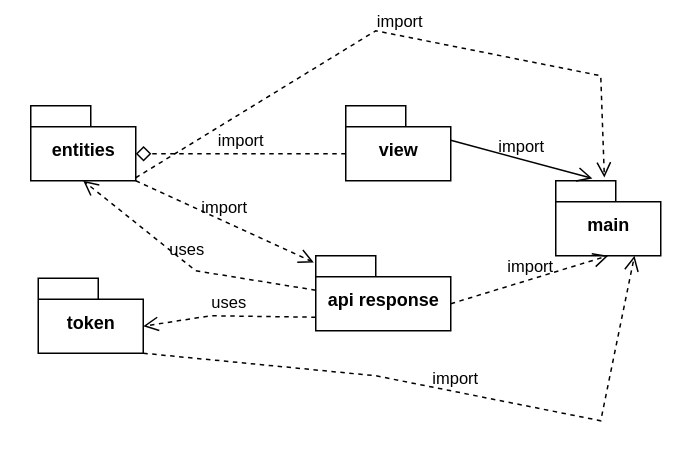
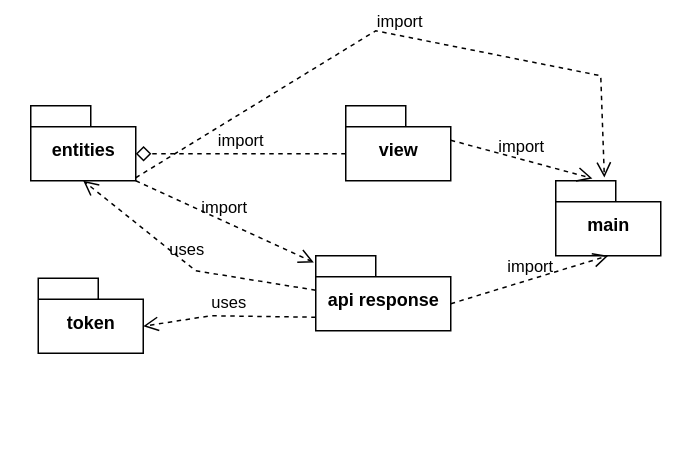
(520, 159) -> (520, 159)
(456, 392) -> none
